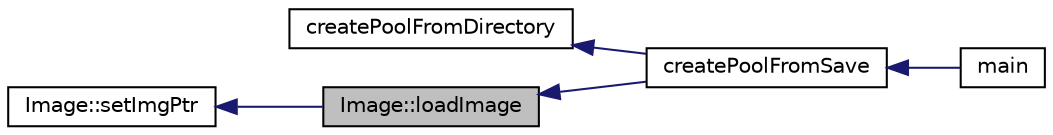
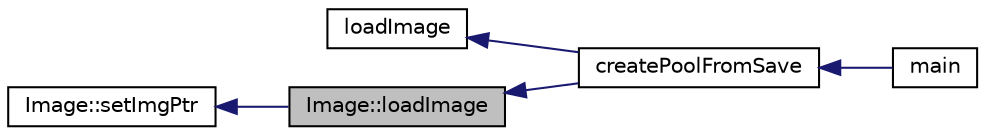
(431, 29) -> (397, 29)
